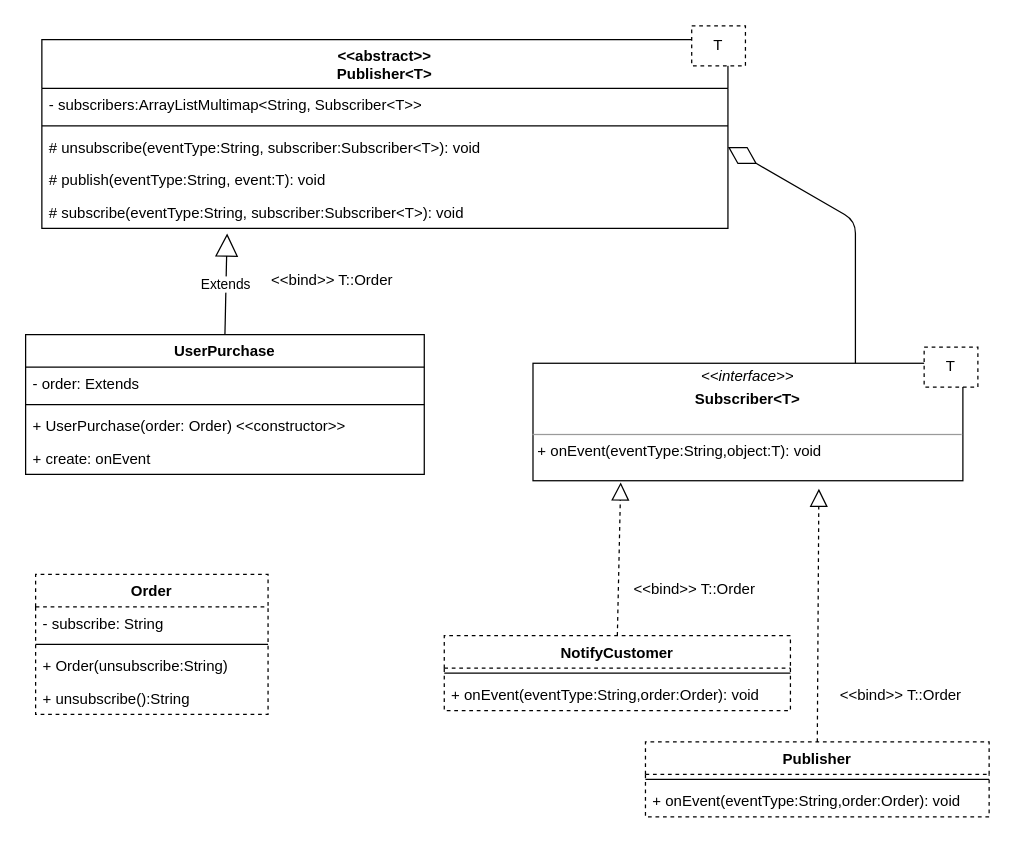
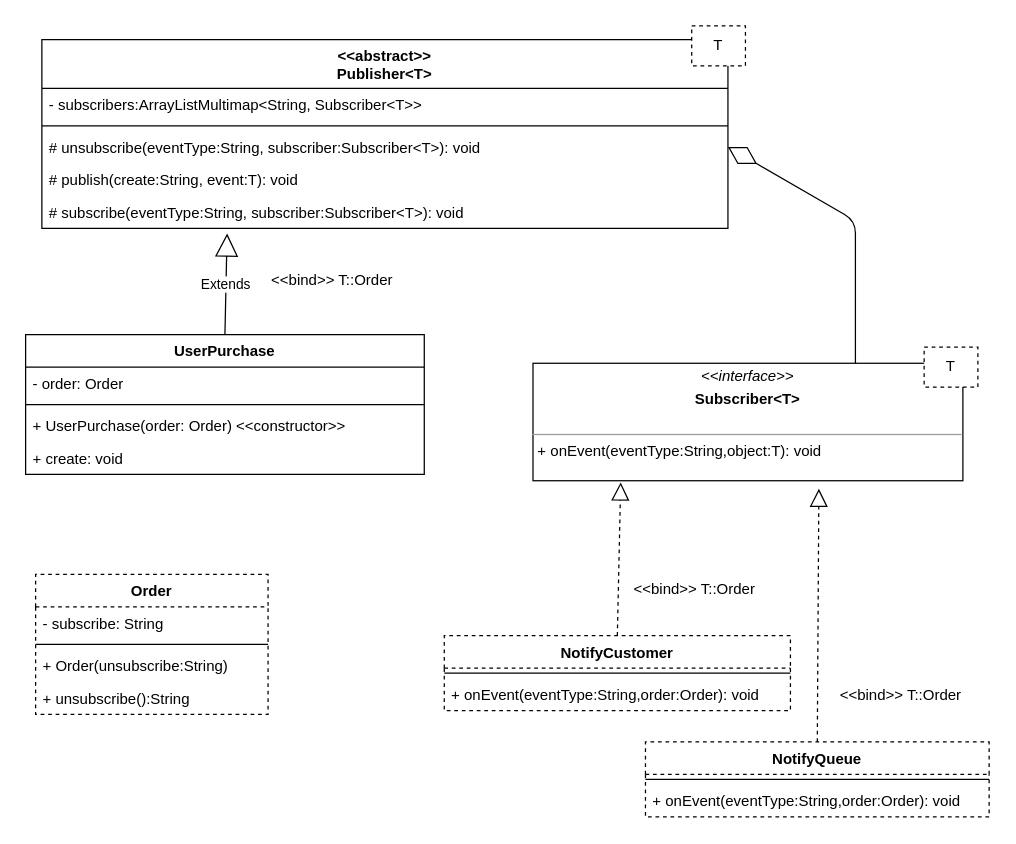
(204, 180) -> (191, 180)
(94, 384) -> (85, 384)
(98, 459) -> (84, 459)
(817, 759) -> (817, 759)
